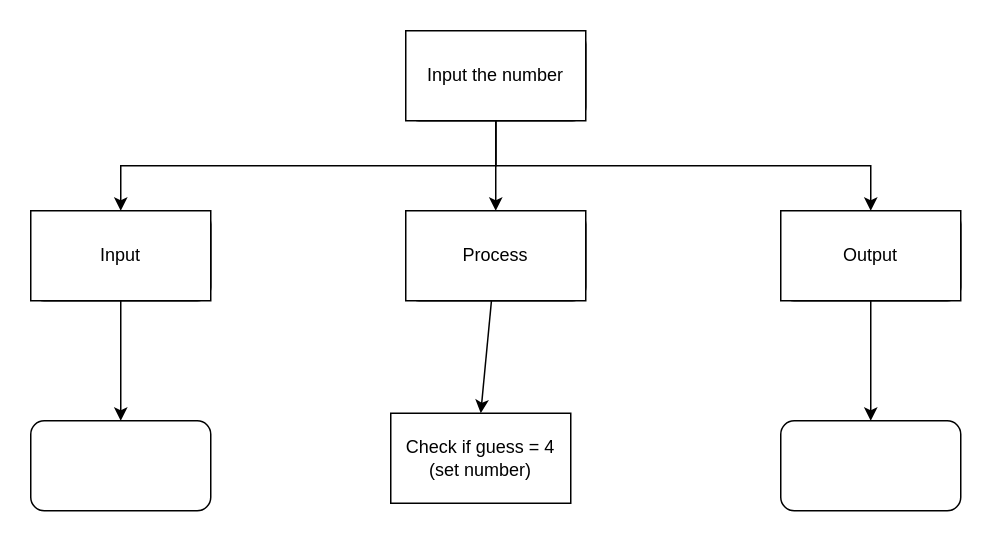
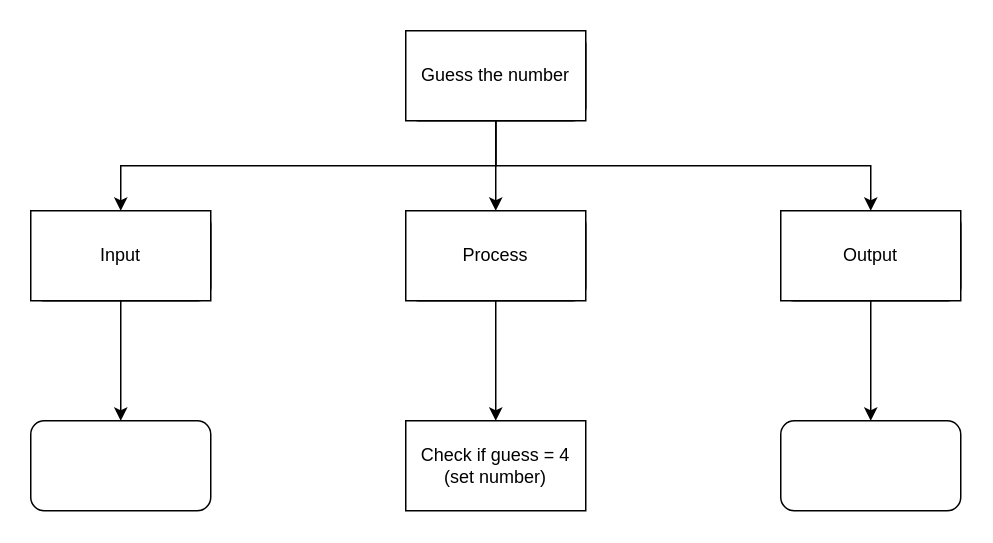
(496, 76) -> (496, 76)
(481, 458) -> (496, 466)
